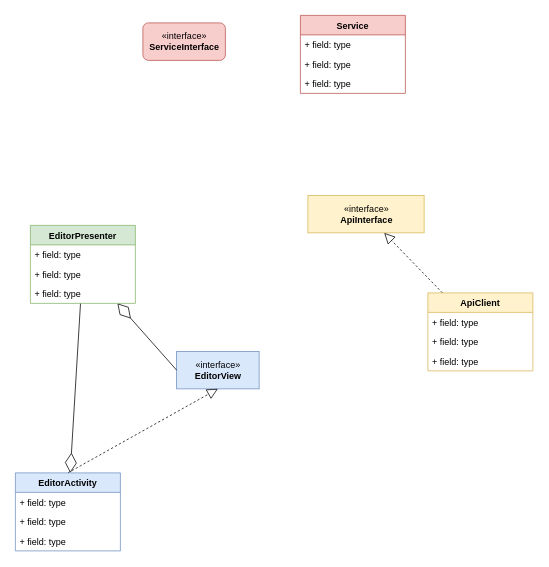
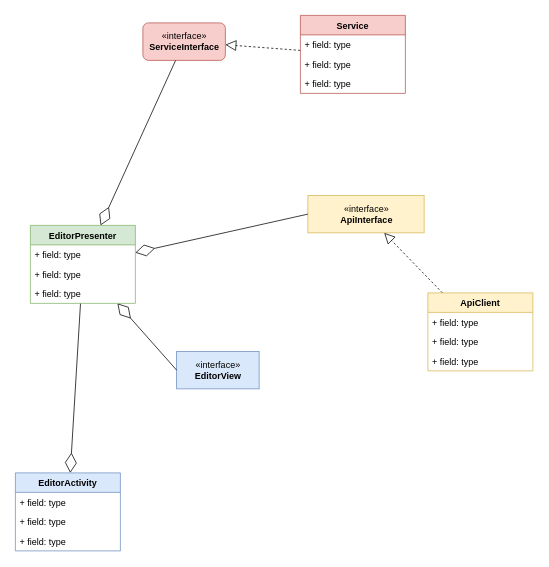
none -> (267, 48)
none -> (142, 134)
none -> (232, 231)
(138, 434) -> none
